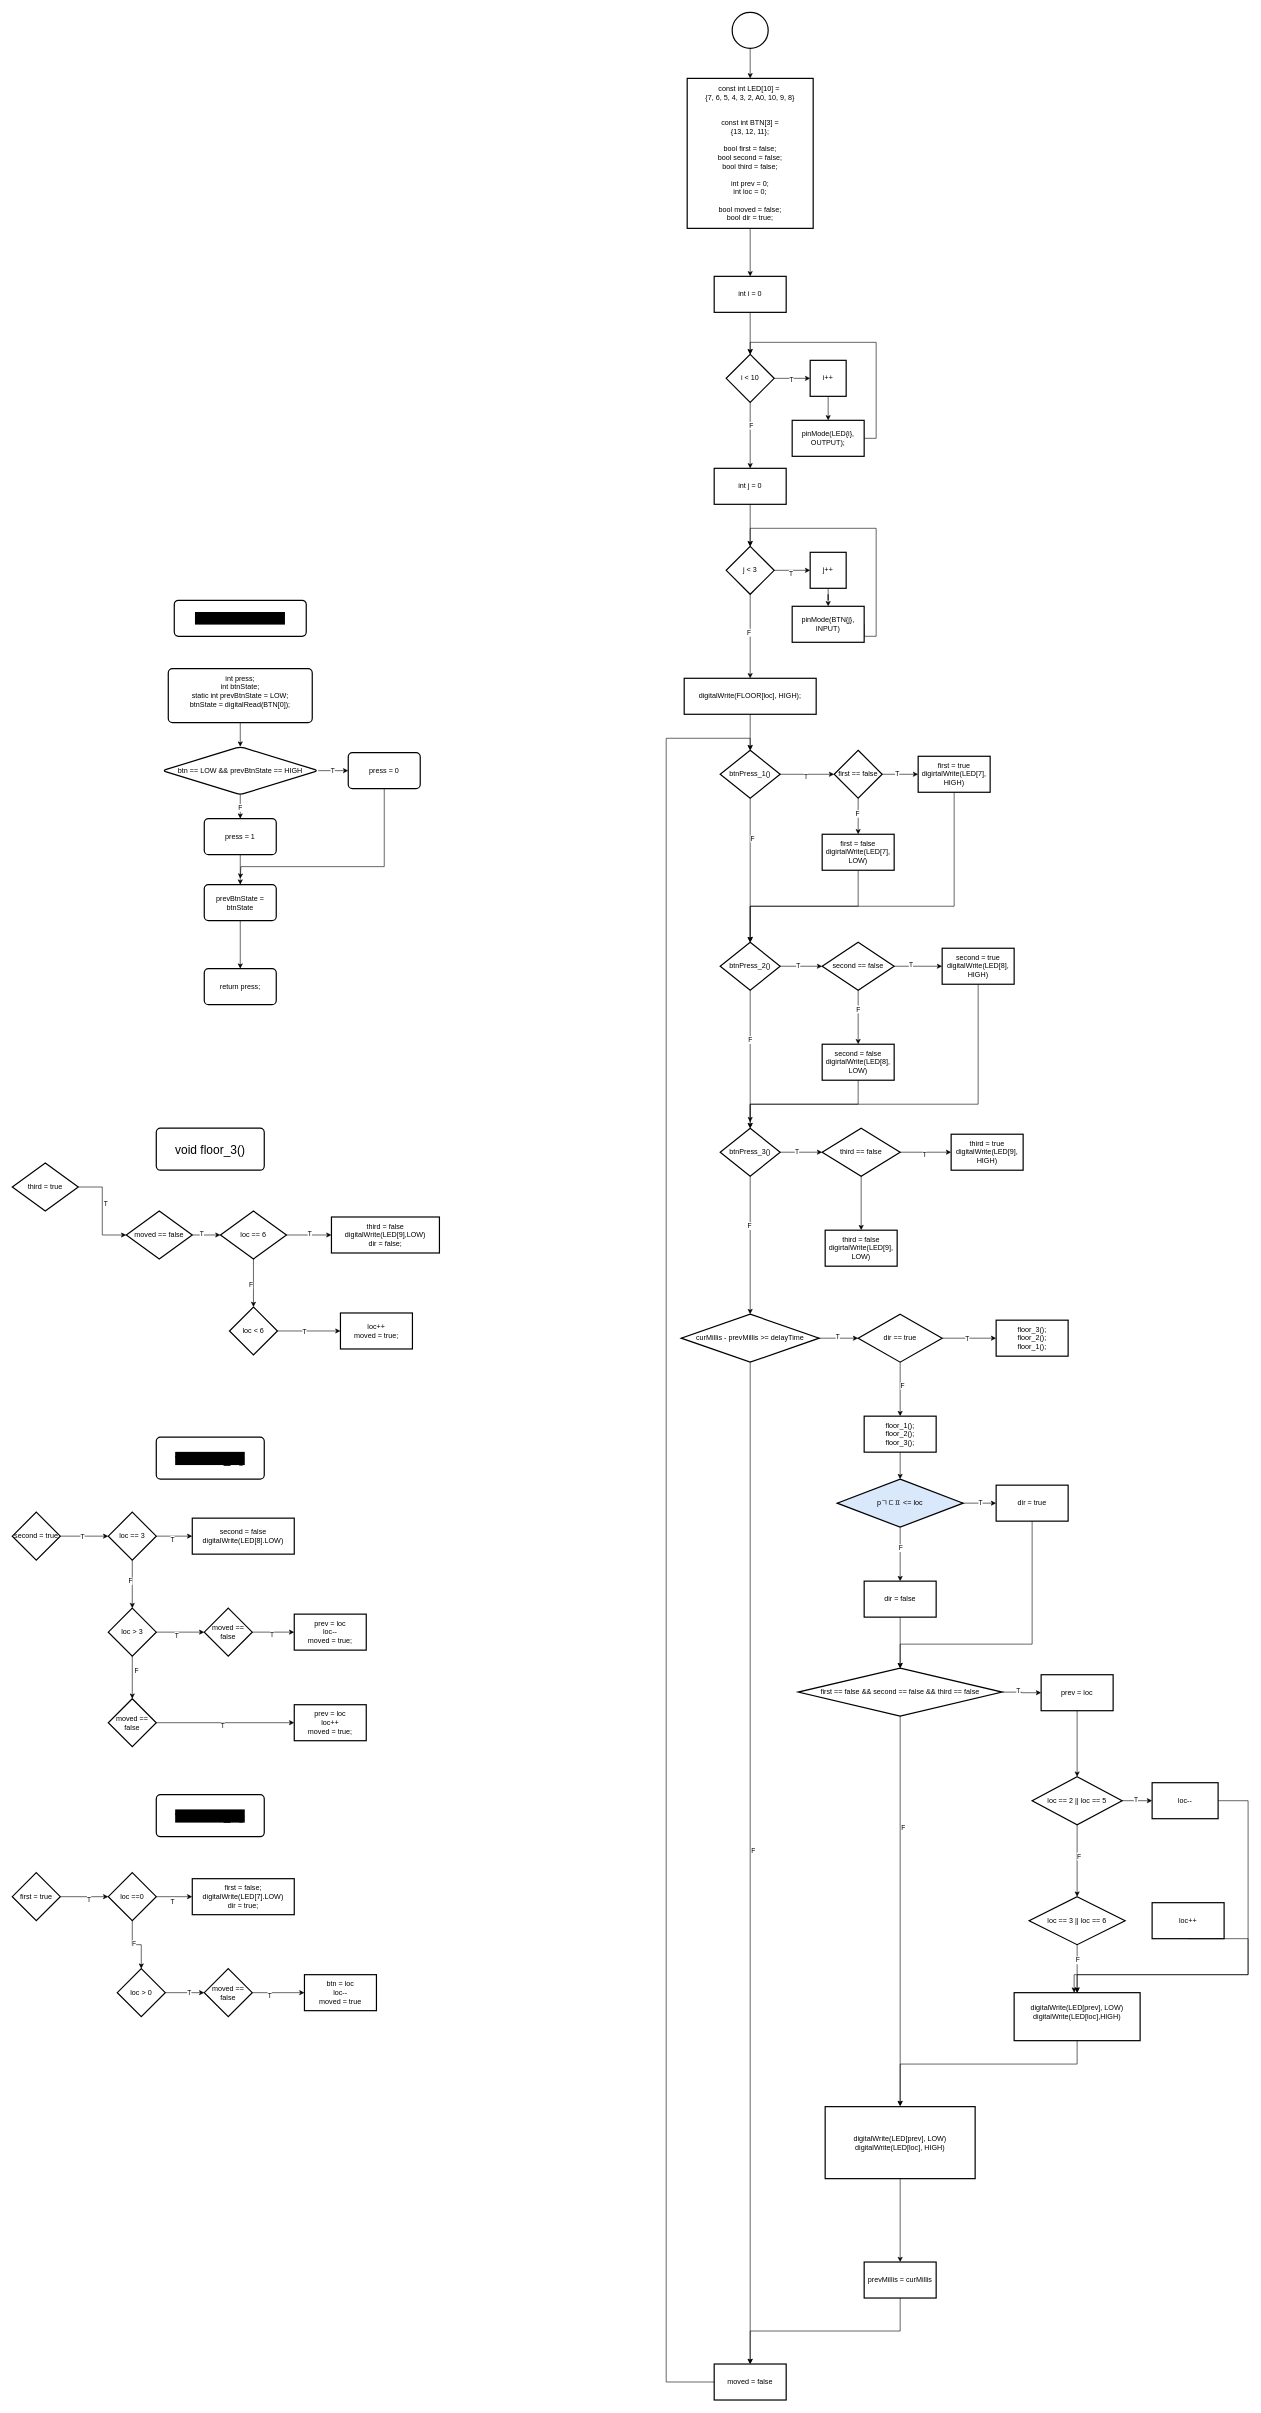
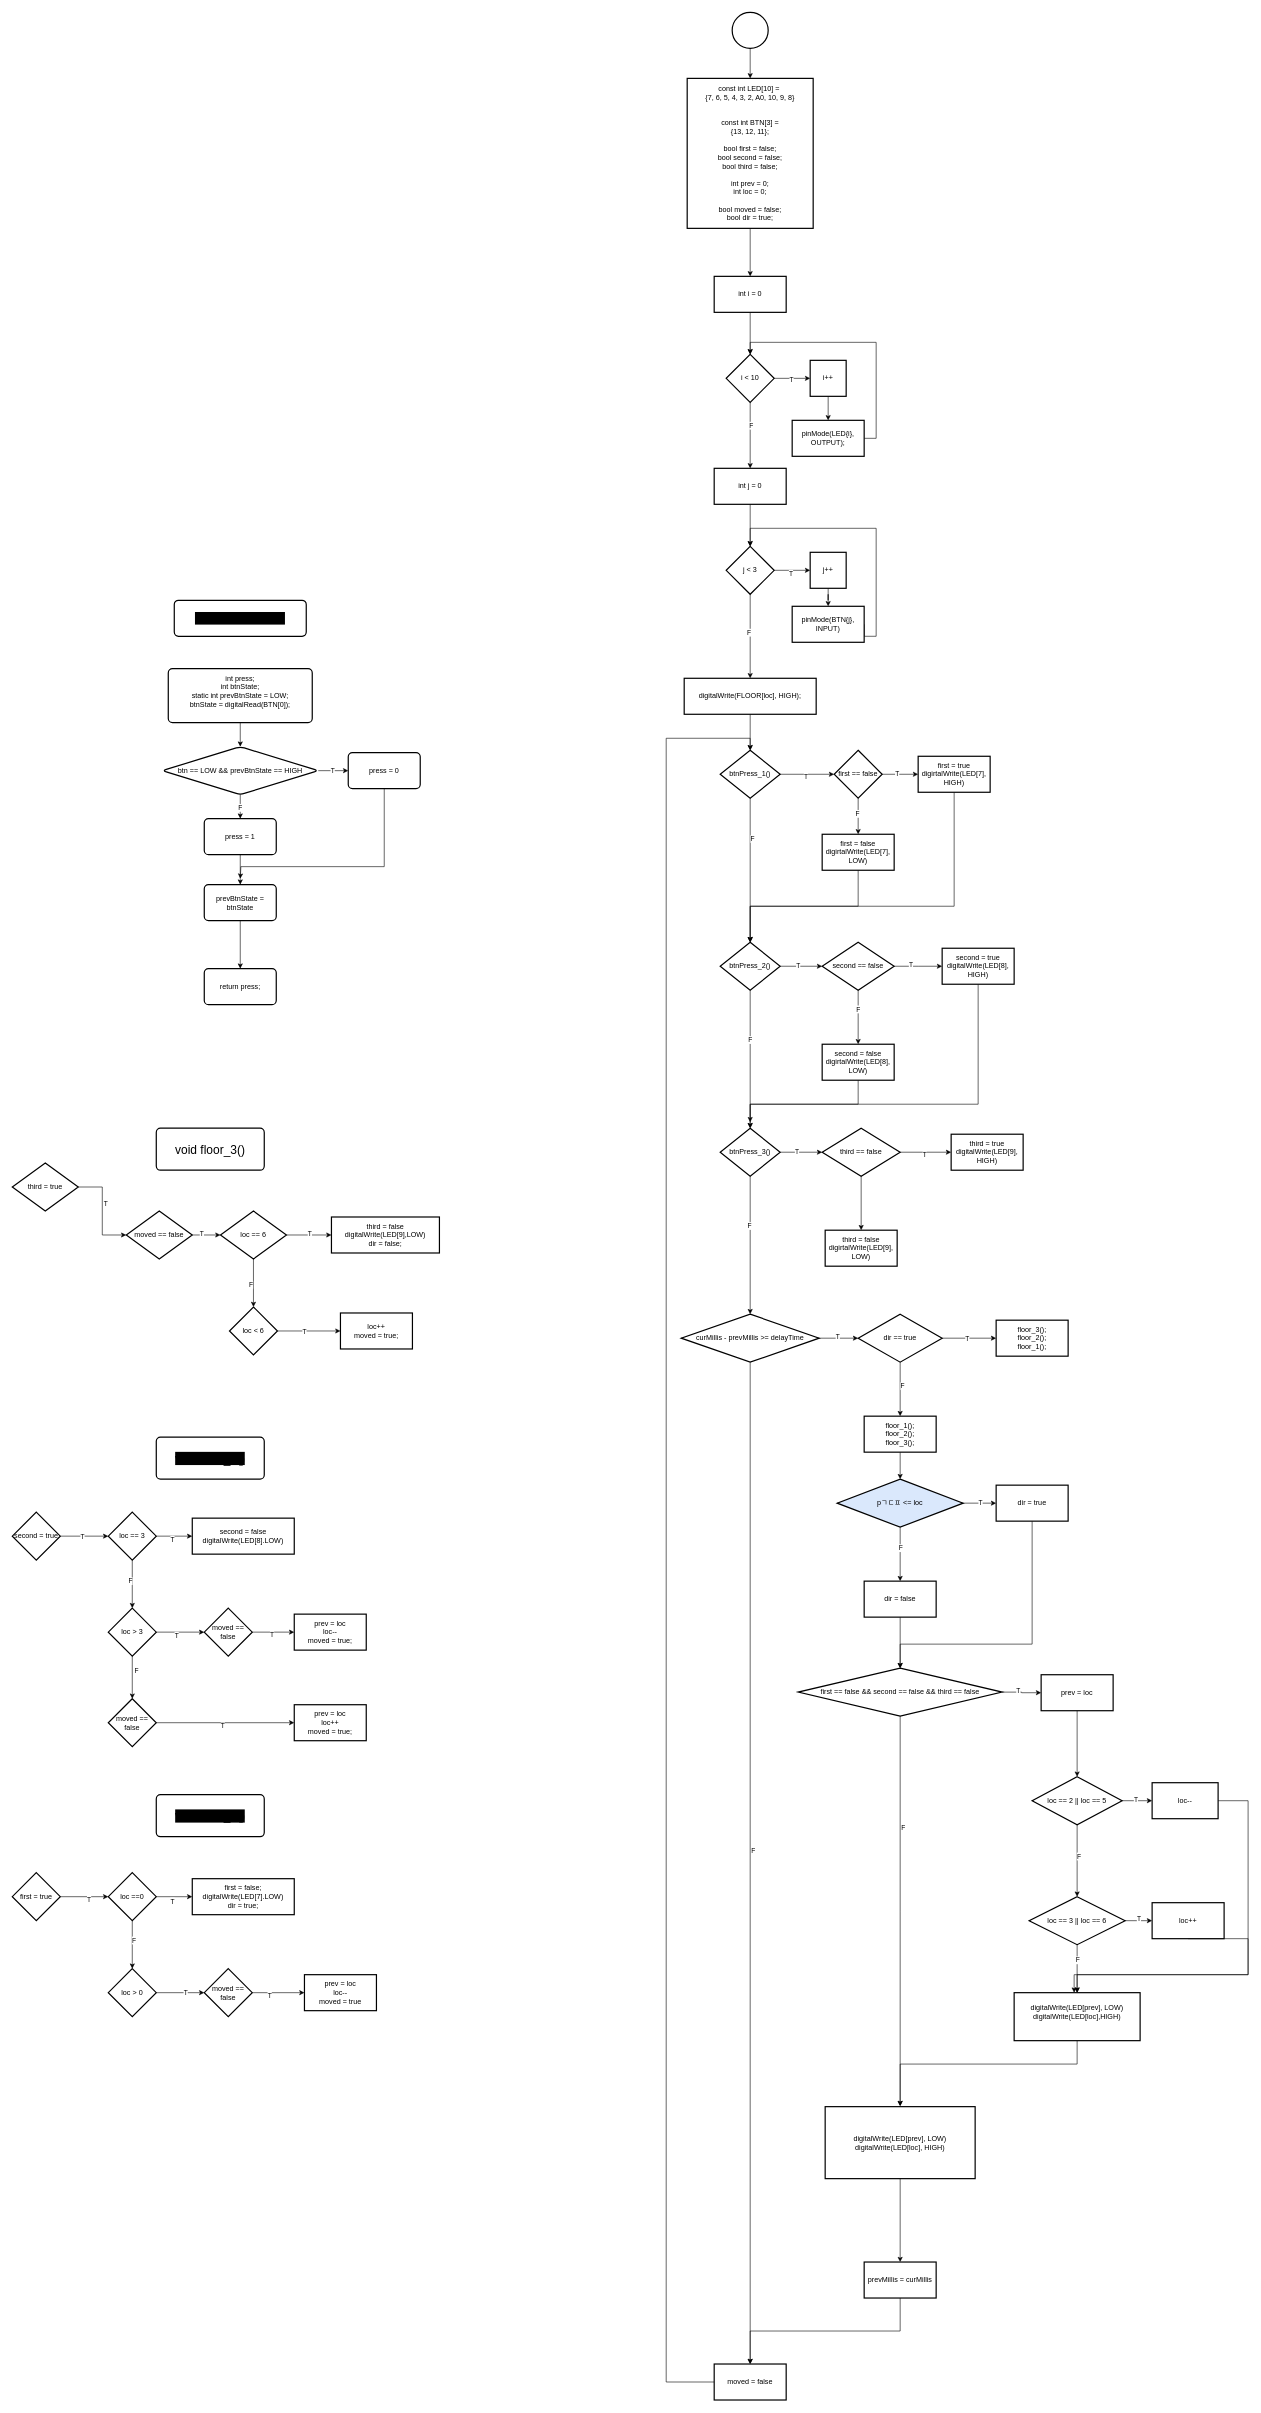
none -> (1146, 1921)
(141, 1993) -> (132, 1993)
(341, 1993) -> (341, 1993)
